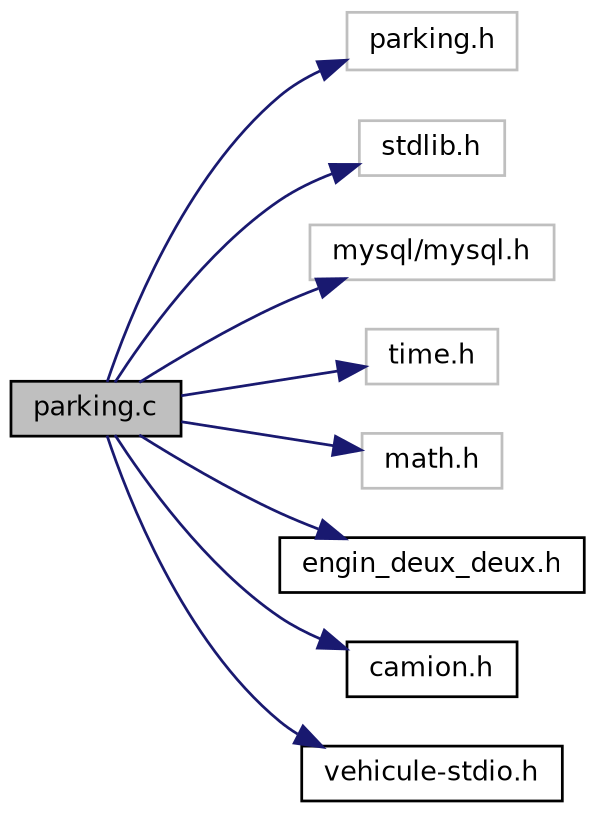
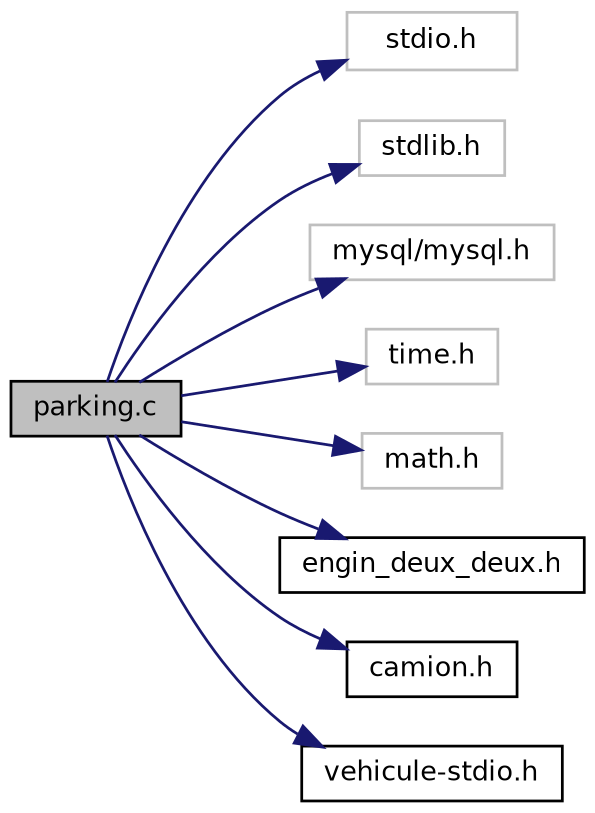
(432, 41) -> (432, 41)
